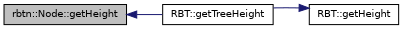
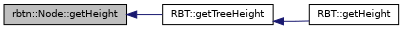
(286, 8) -> (296, 21)
